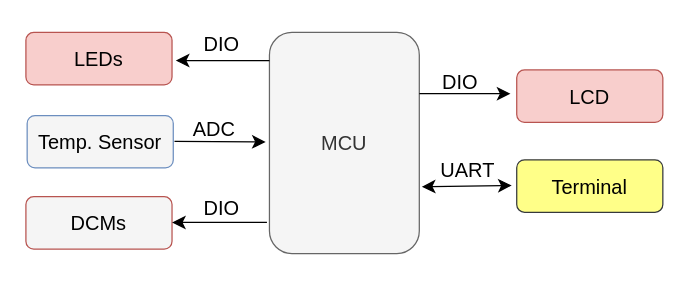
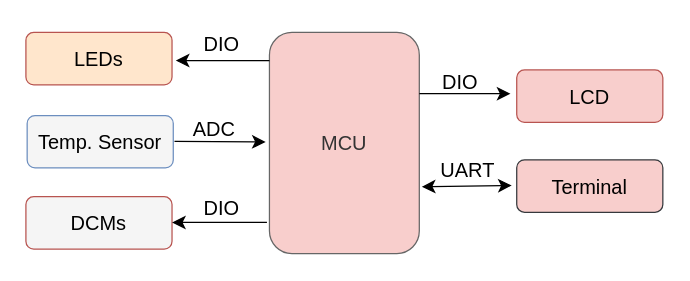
(99, 59) -> (99, 59)
(344, 143) -> (344, 143)
(590, 186) -> (590, 186)
